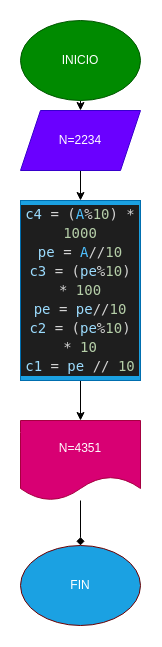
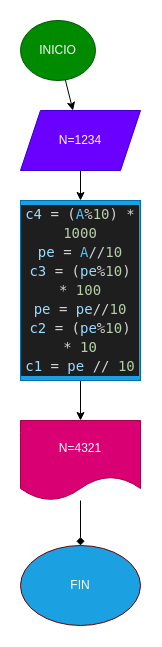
(81, 61) -> (58, 51)
(81, 141) -> (81, 141)
(81, 449) -> (81, 449)
